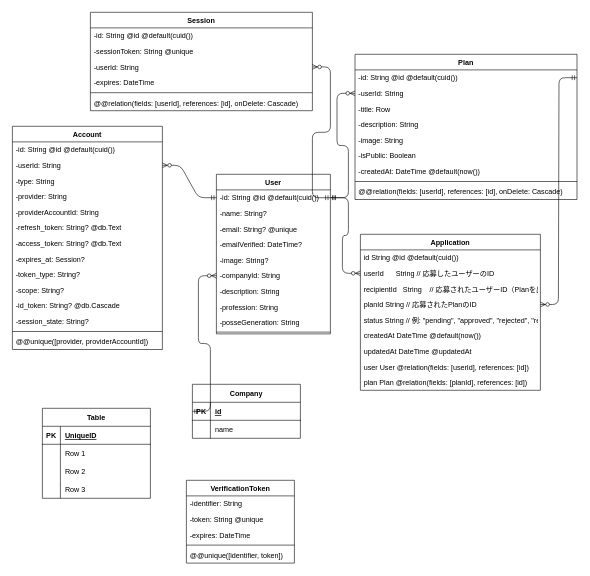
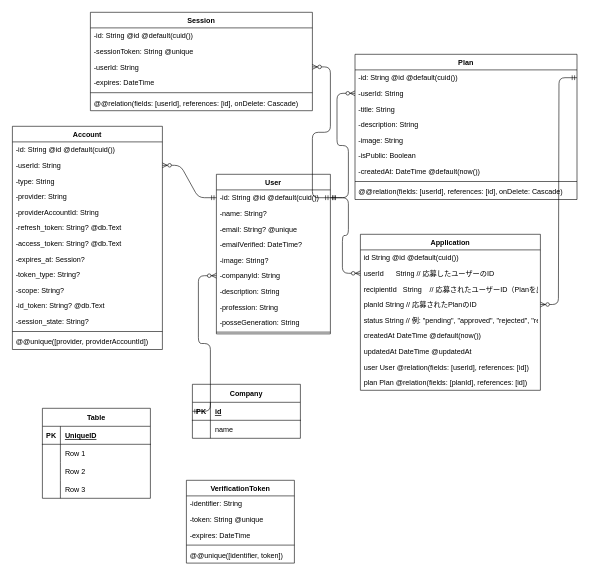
(377, 109) -> (382, 109)
(70, 306) -> (64, 306)
